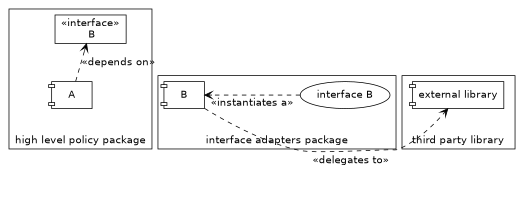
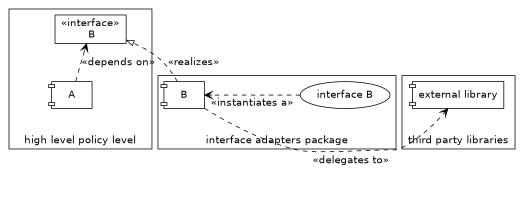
none -> (159, 58)
(80, 140) -> (80, 140)
(459, 140) -> (459, 140)
